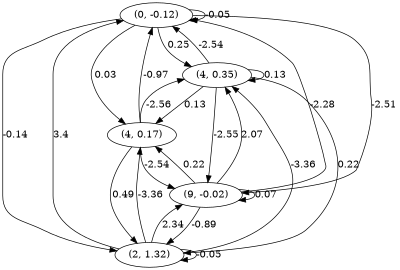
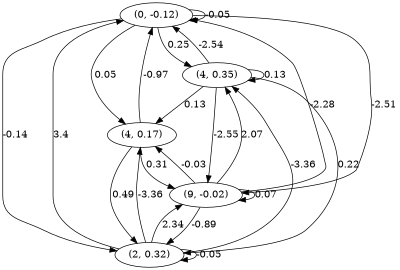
(105, 75) -> (105, 75)
(151, 95) -> none
(157, 165) -> (157, 165)
(194, 165) -> (194, 165)
(149, 255) -> (149, 255)
